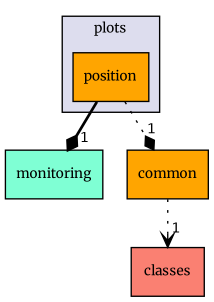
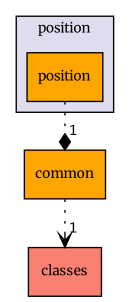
(111, 29) -> (65, 29)
(54, 175) -> none
